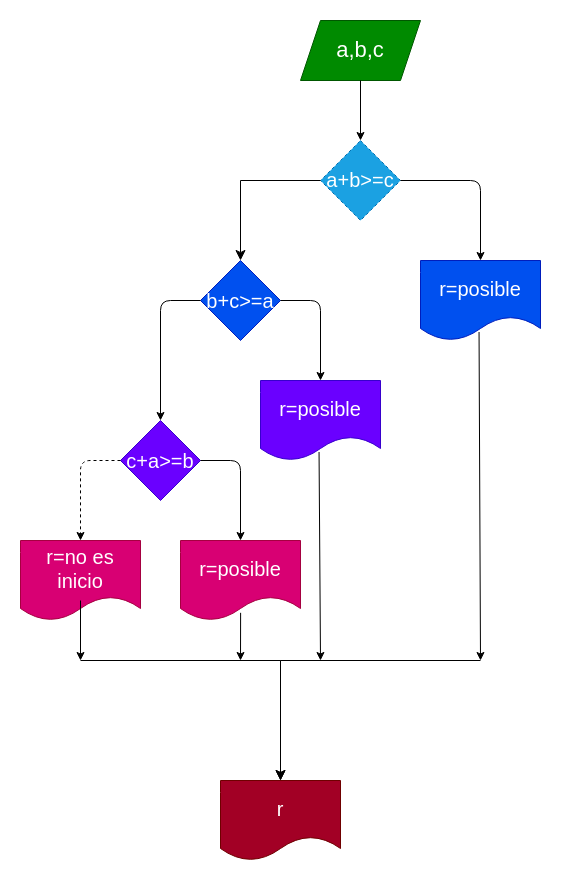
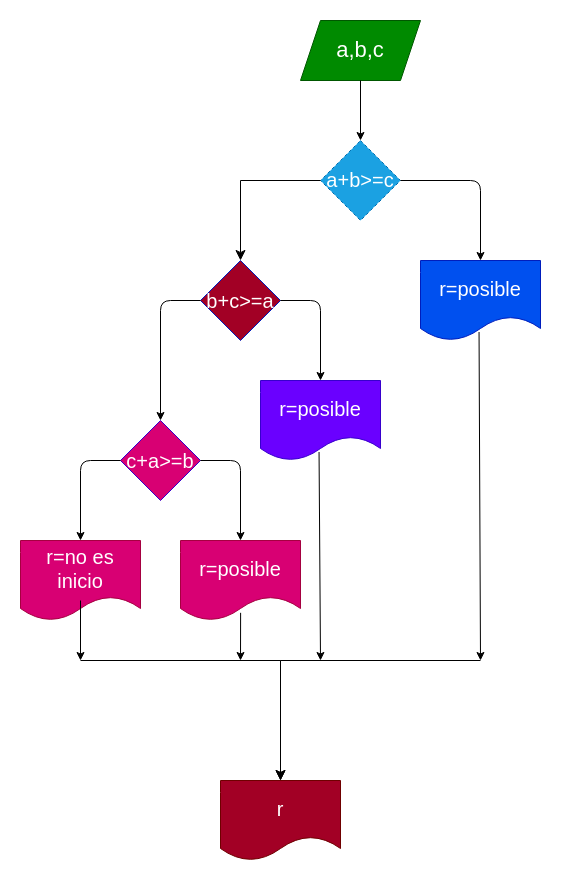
(241, 301) -> (241, 301)
(161, 461) -> (161, 461)
(81, 482) -> (81, 482)
